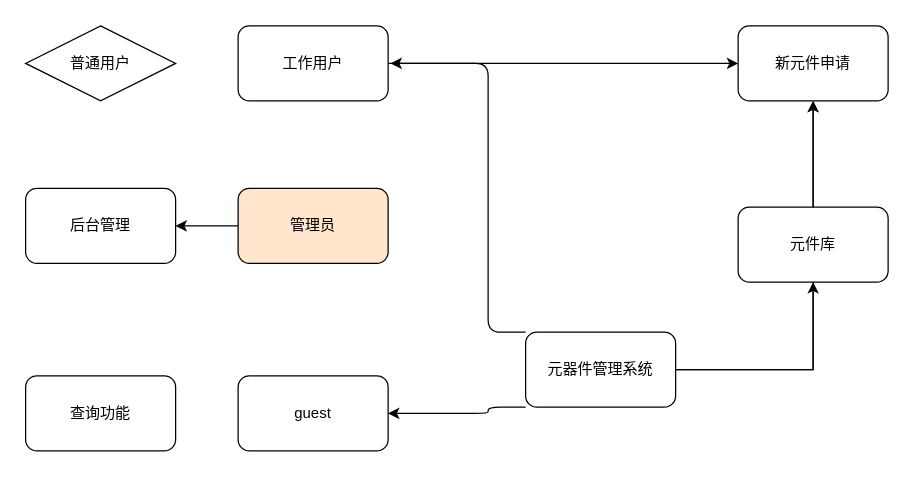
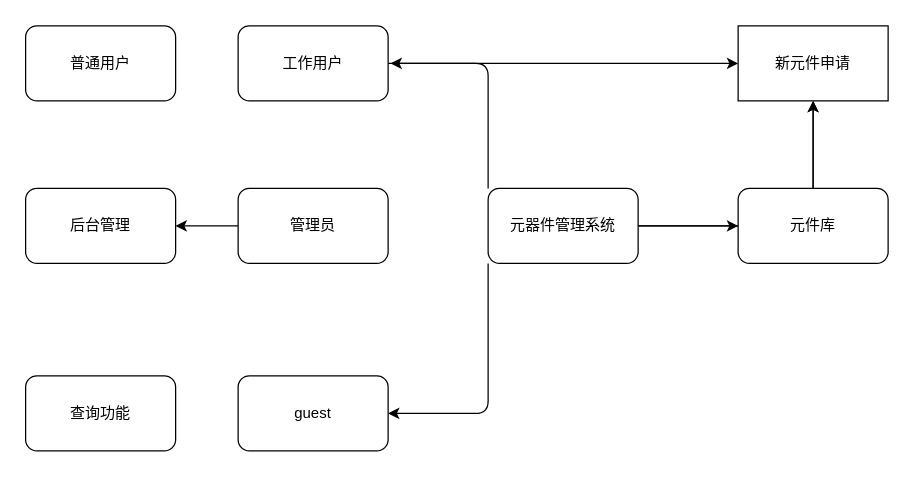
(101, 63) -> (101, 63)
(813, 63) -> (813, 63)
(313, 226) -> (313, 226)
(813, 244) -> (813, 226)
(601, 369) -> (563, 226)
